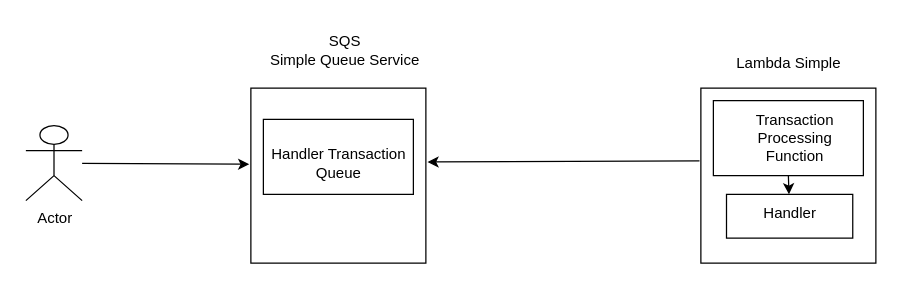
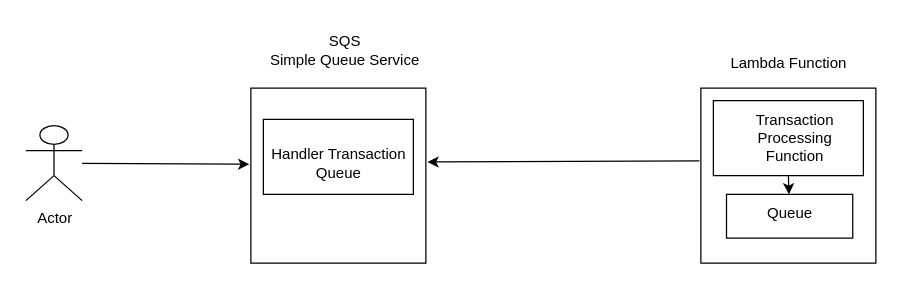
(789, 63) -> (789, 63)
(790, 213) -> (790, 213)
